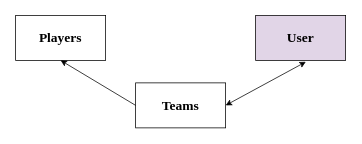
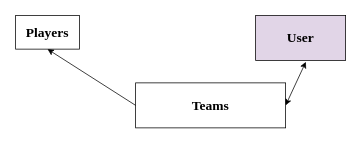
(60, 38) -> (47, 32)
(180, 105) -> (210, 105)
